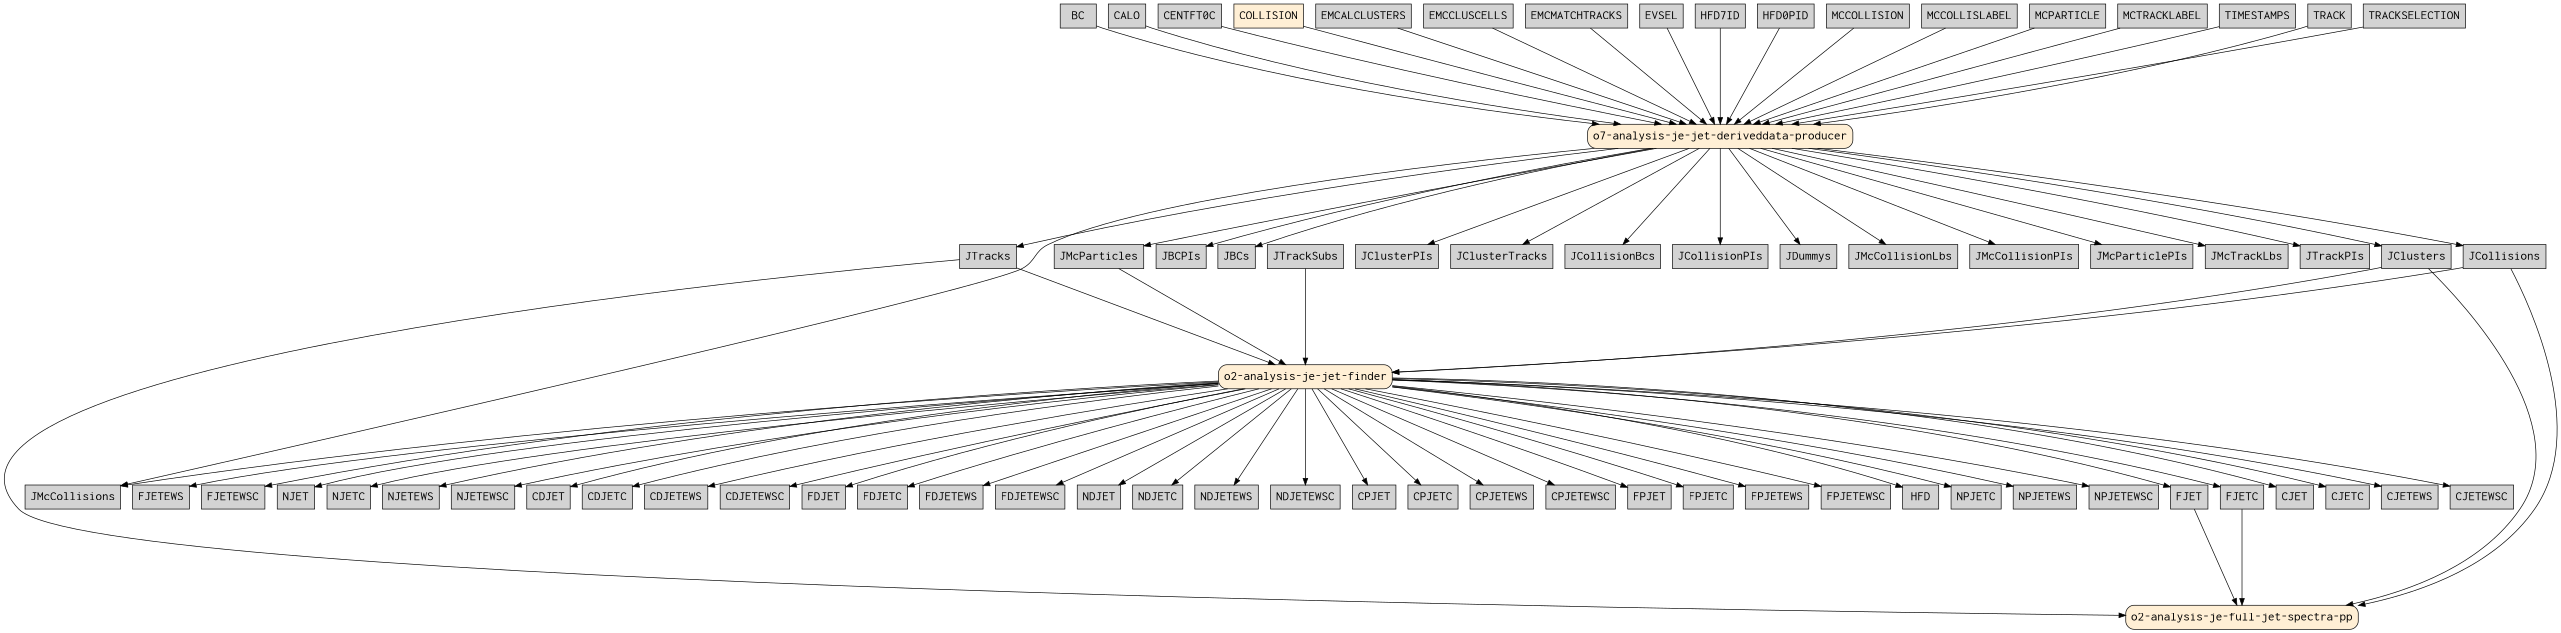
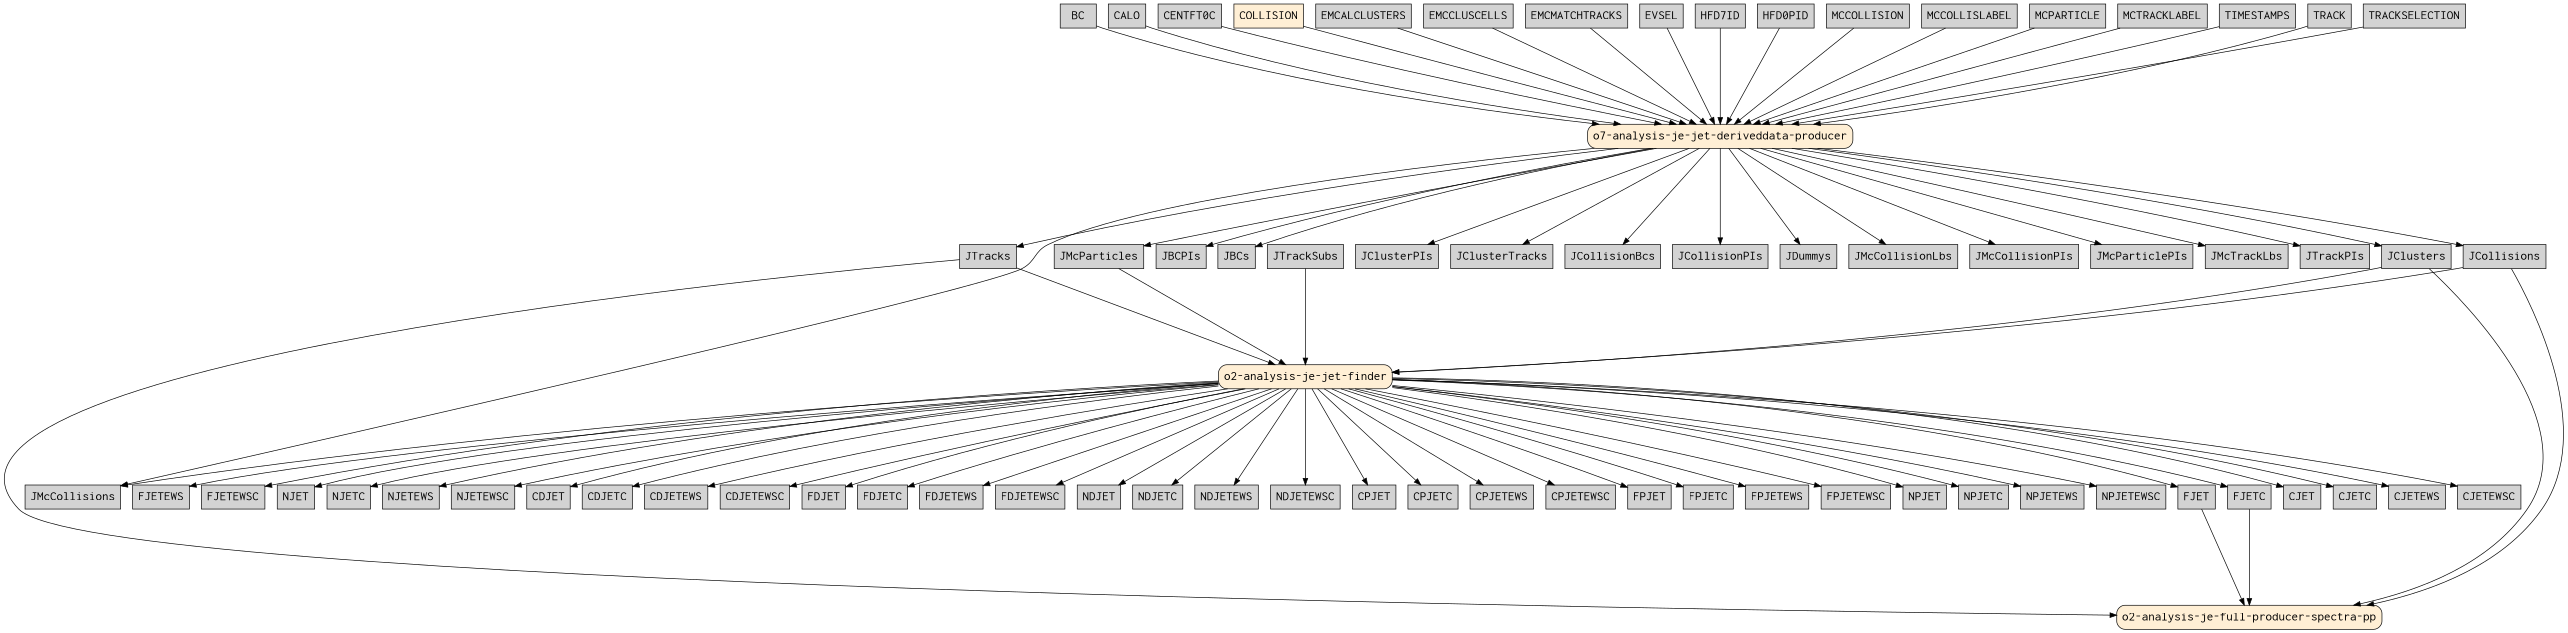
(1921, 497) -> (1925, 497)
(2242, 617) -> (2249, 617)
